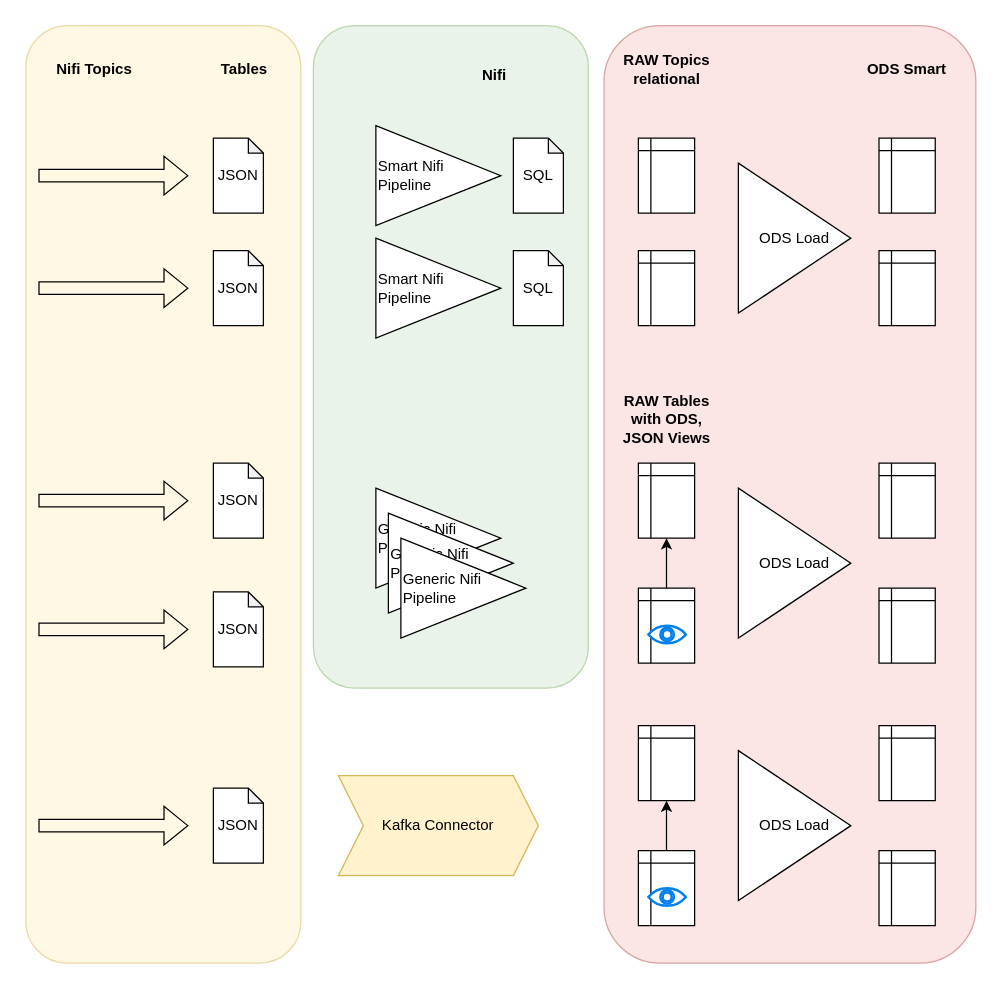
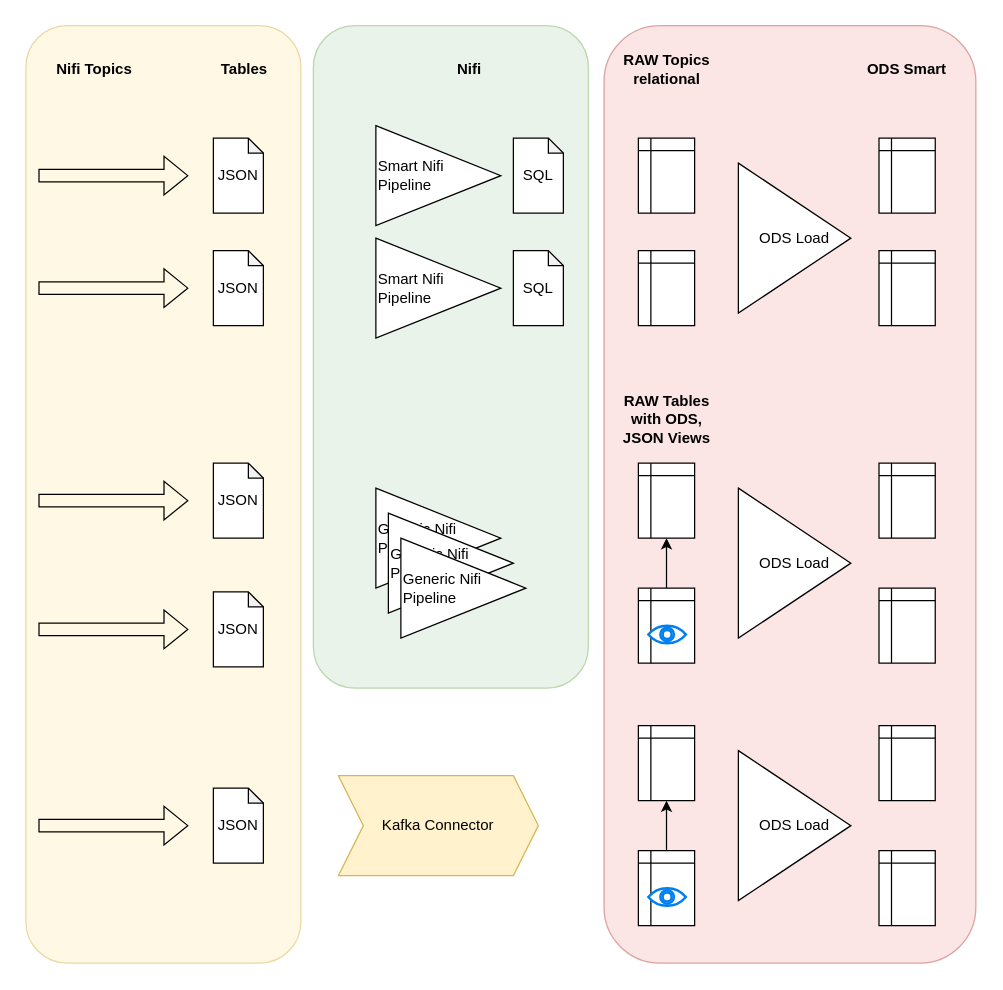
(494, 76) -> (469, 69)
